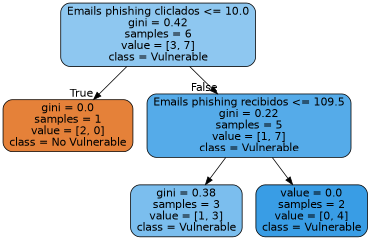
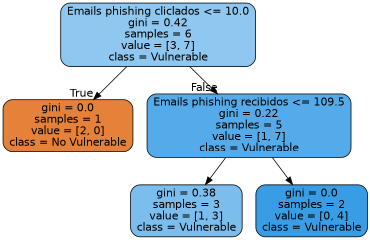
(312, 211) -> (312, 211)
